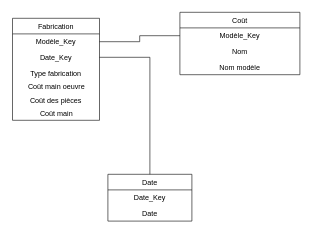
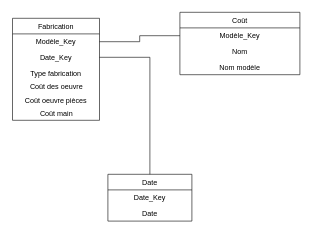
(56, 87) -> (56, 87)
(56, 101) -> (56, 101)
